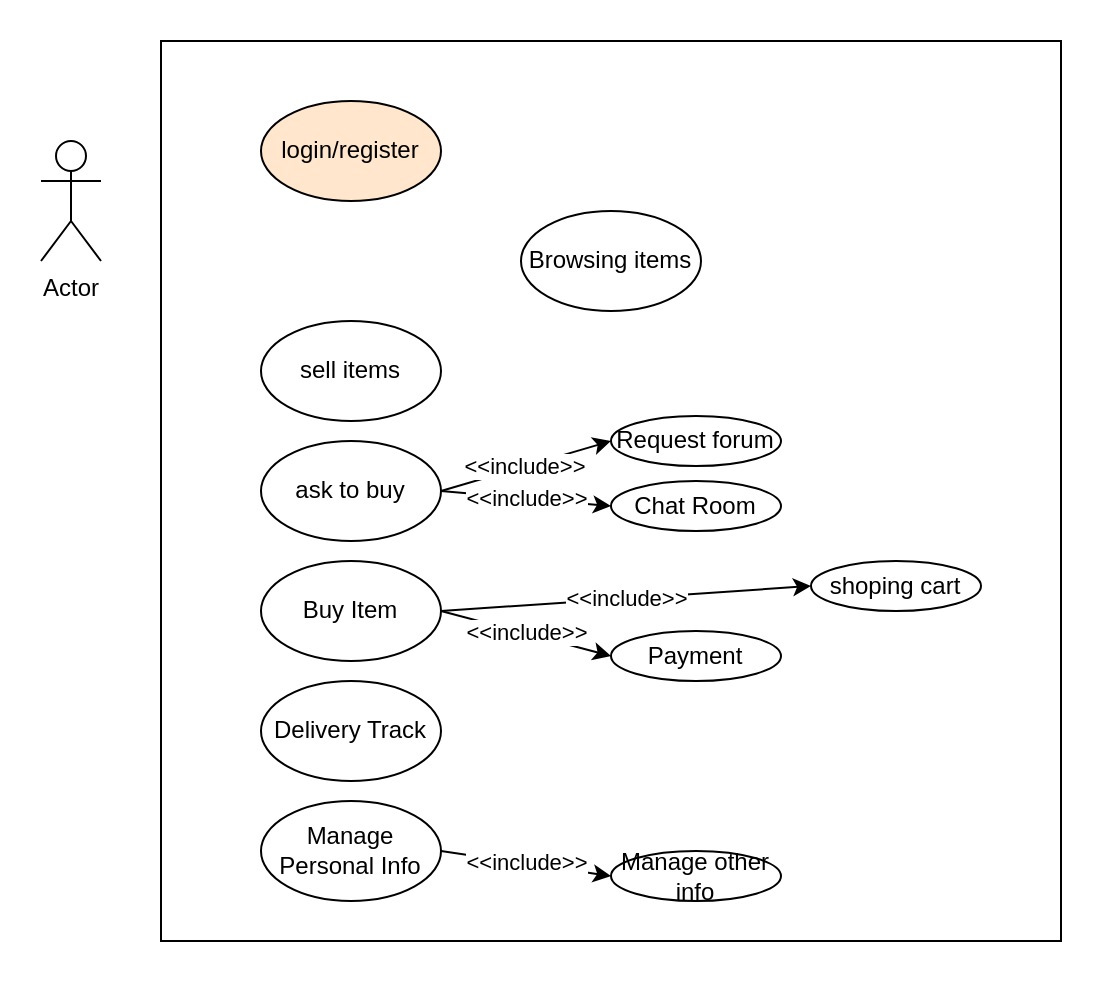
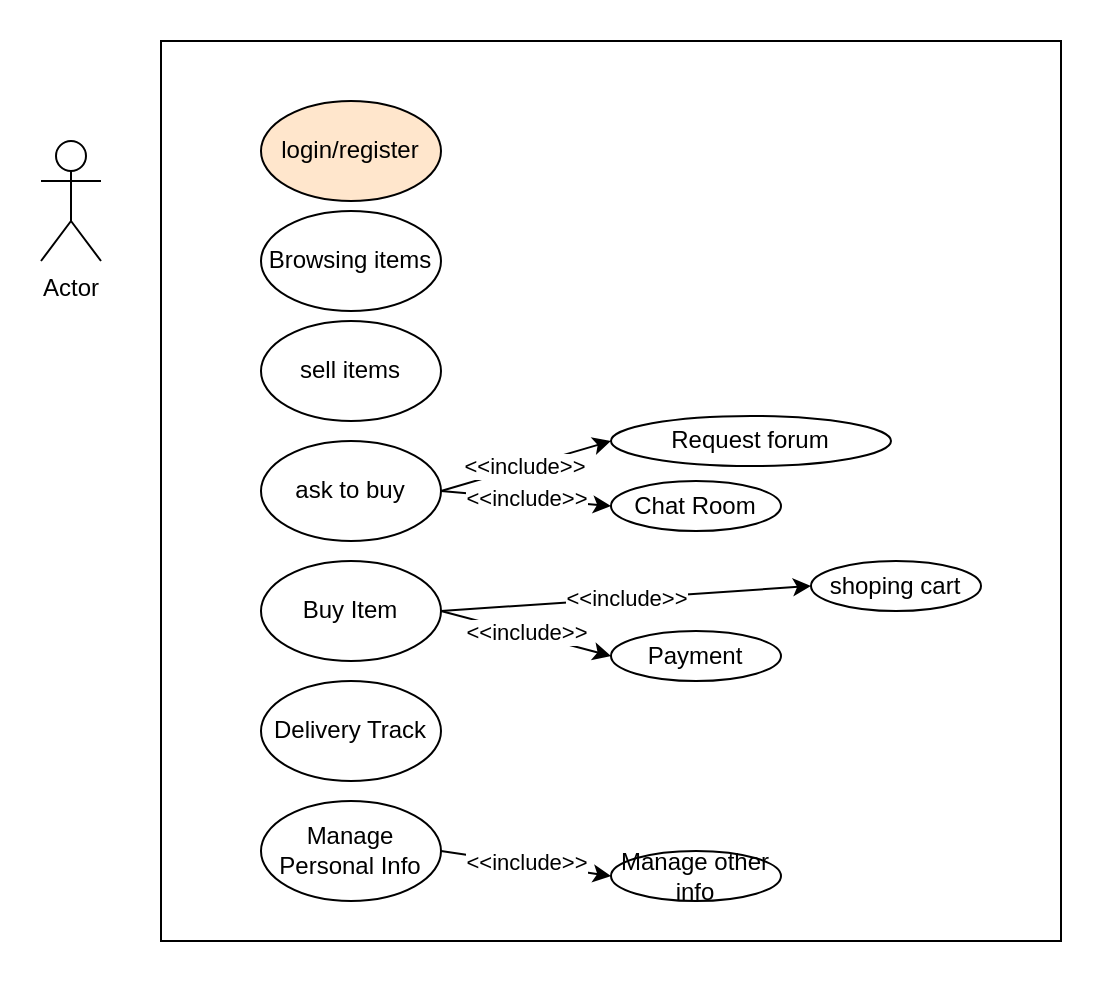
(611, 261) -> (351, 261)
(696, 441) -> (751, 441)
